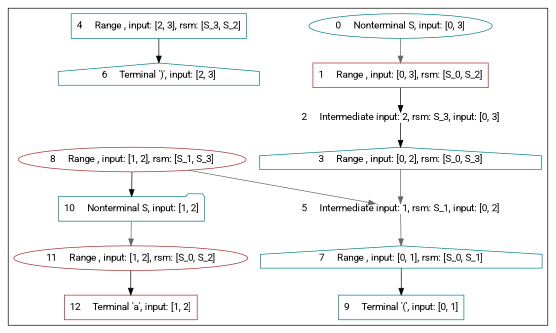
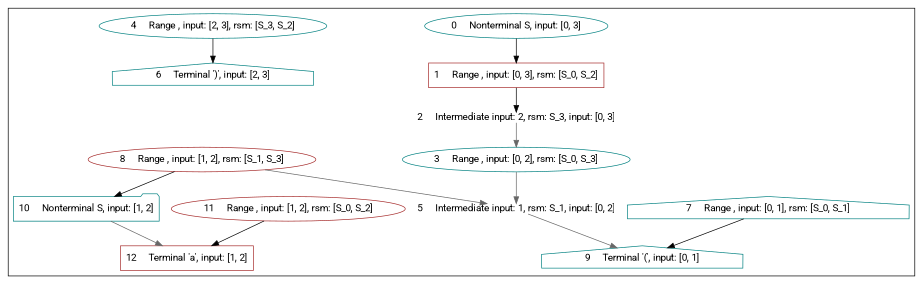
(159, 26) -> (213, 26)
(401, 47) -> (516, 47)
(401, 131) -> (516, 131)
(401, 160) -> (516, 160)
(401, 226) -> (569, 230)
(131, 230) -> (134, 232)
(401, 307) -> (642, 258)
